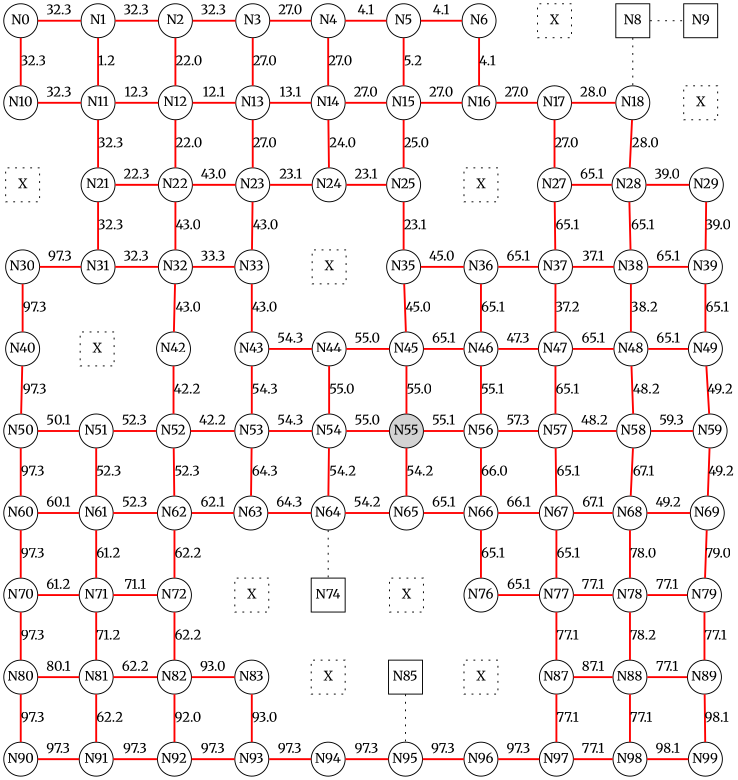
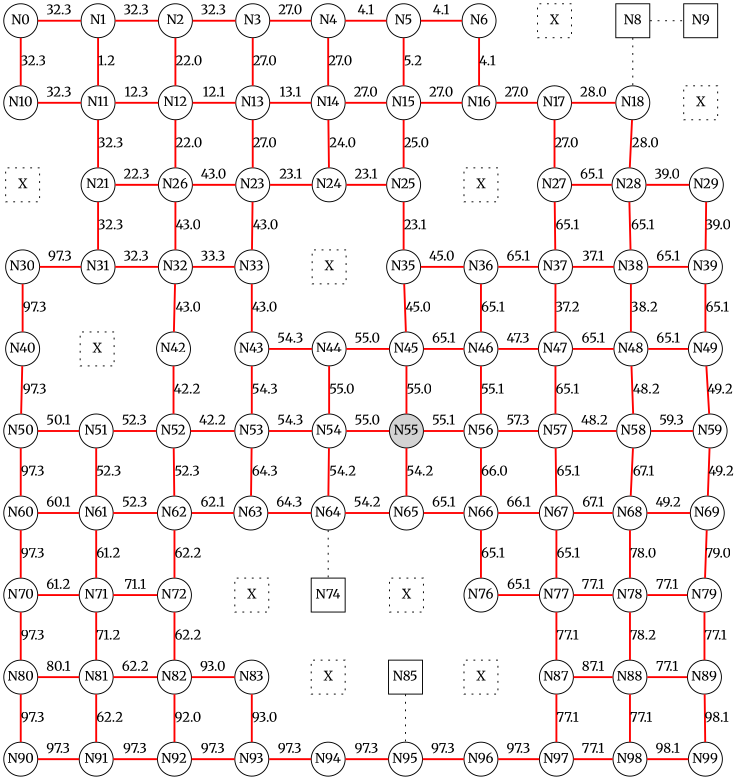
(175, 185) -> (175, 185)
